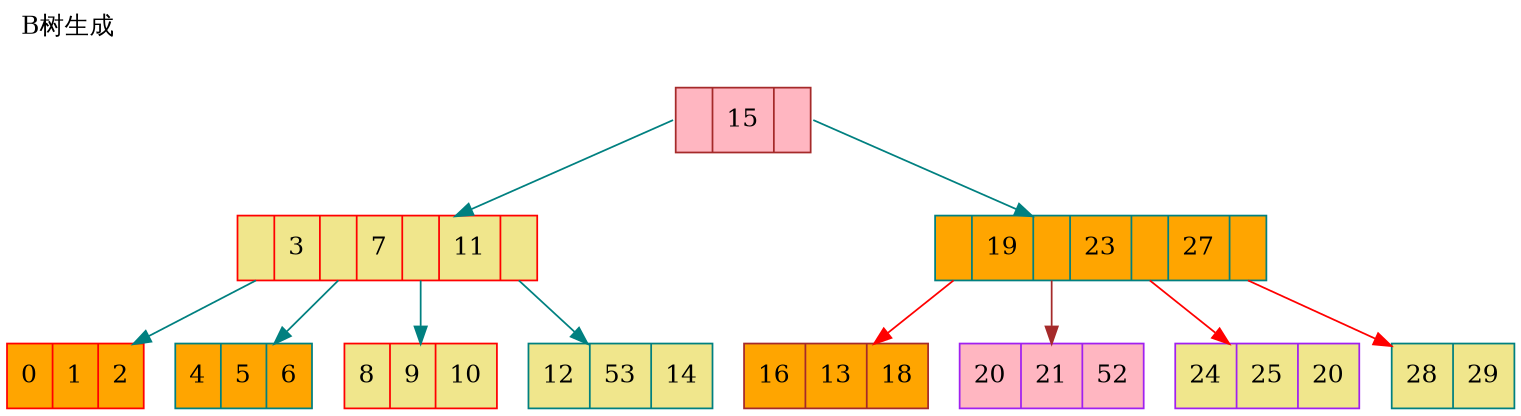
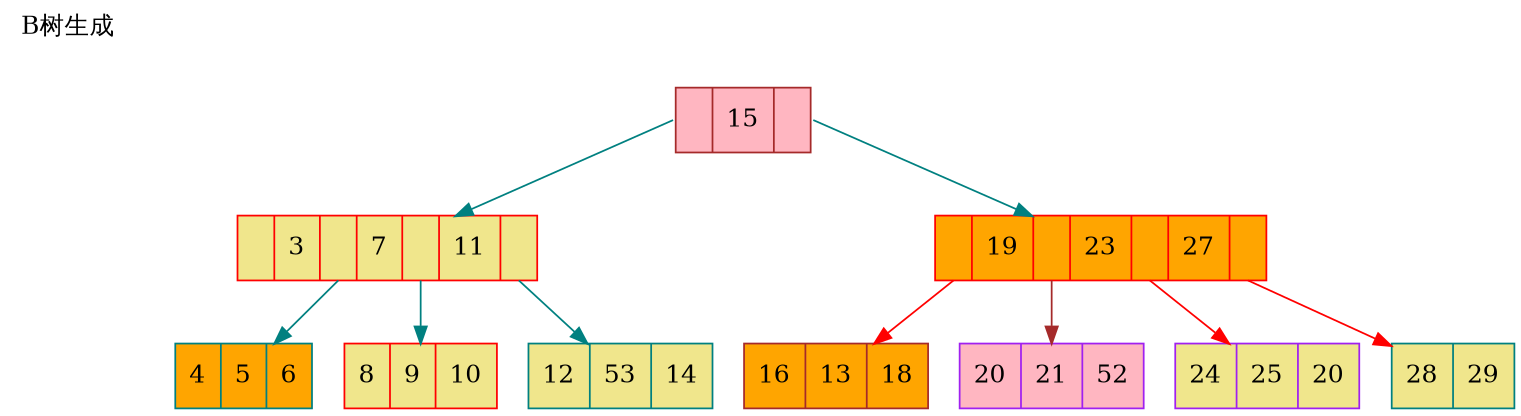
(1101, 248) -> (1101, 248)
(75, 376) -> none
